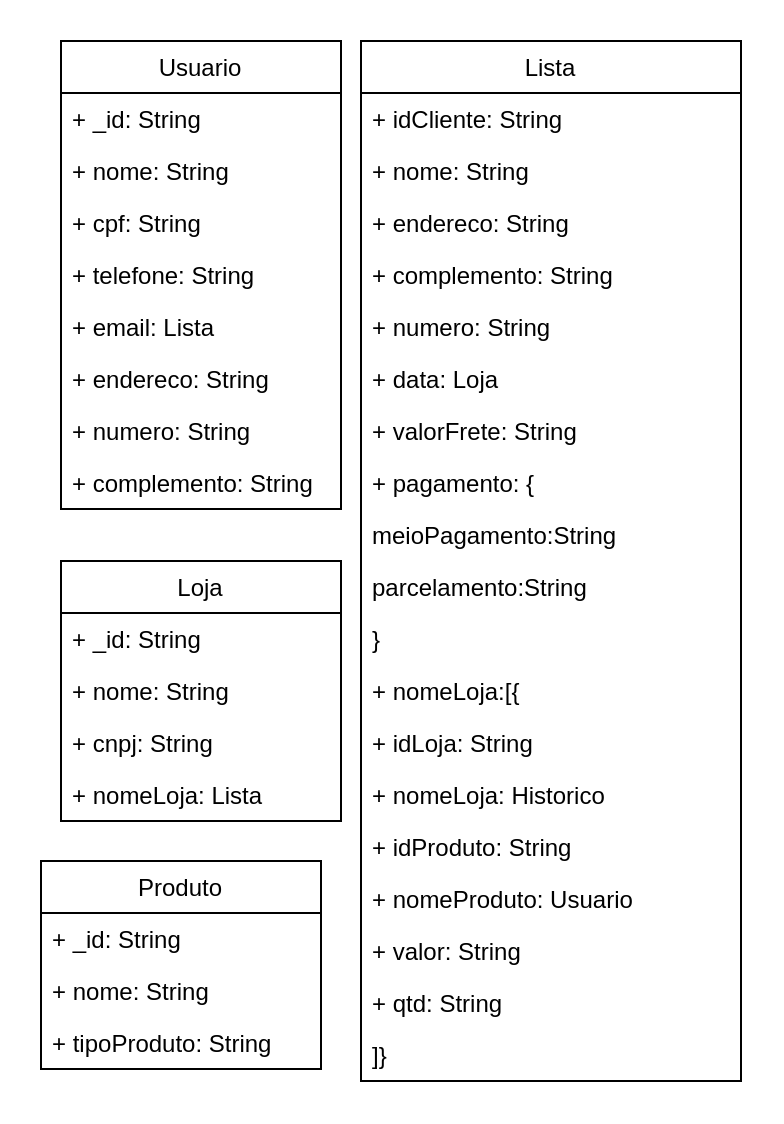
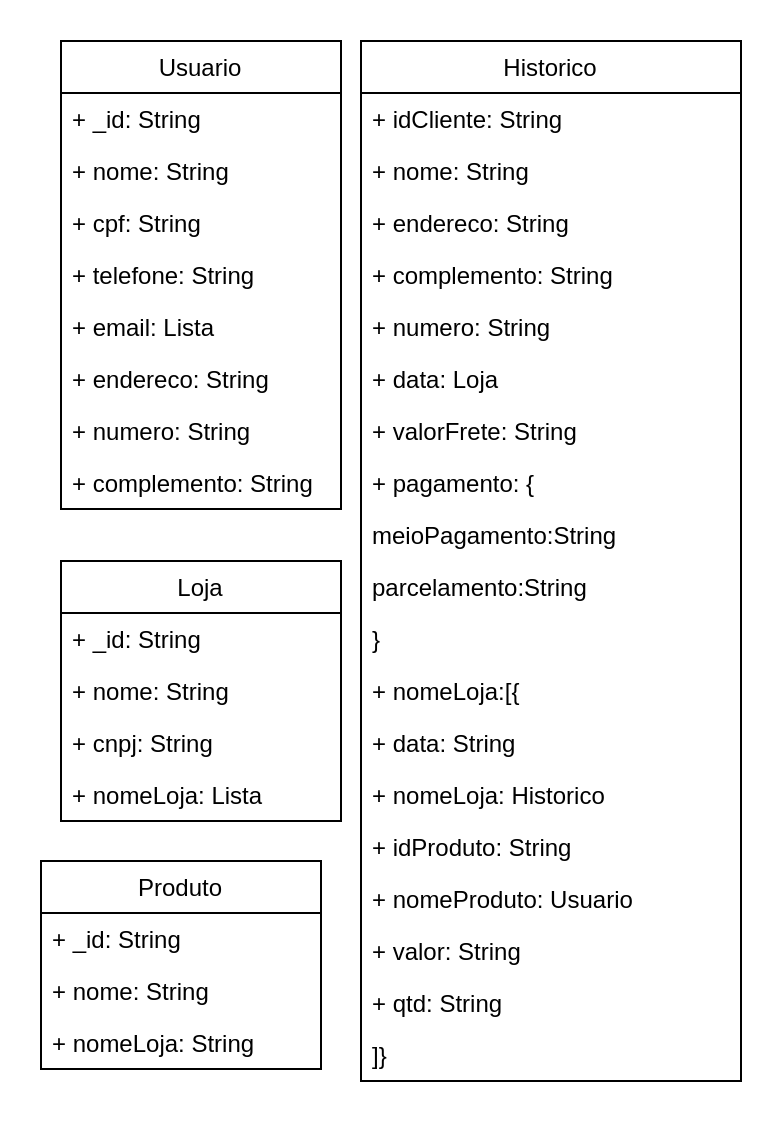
(550, 68) -> (550, 68)
(464, 744) -> (454, 744)
(178, 1044) -> (160, 1044)
